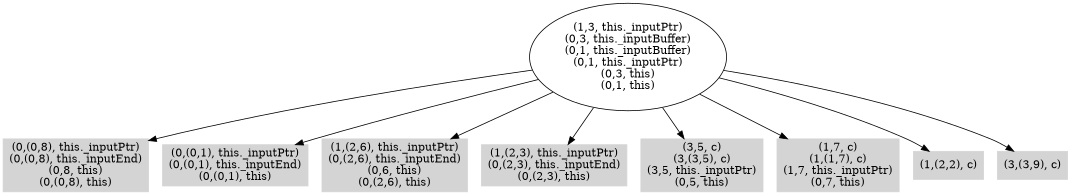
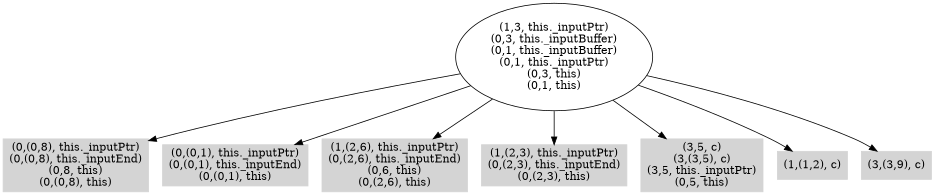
(838, 165) -> none
(948, 165) -> (812, 165)
